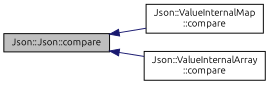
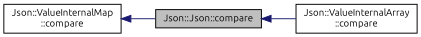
(133, 30) -> (143, 19)
